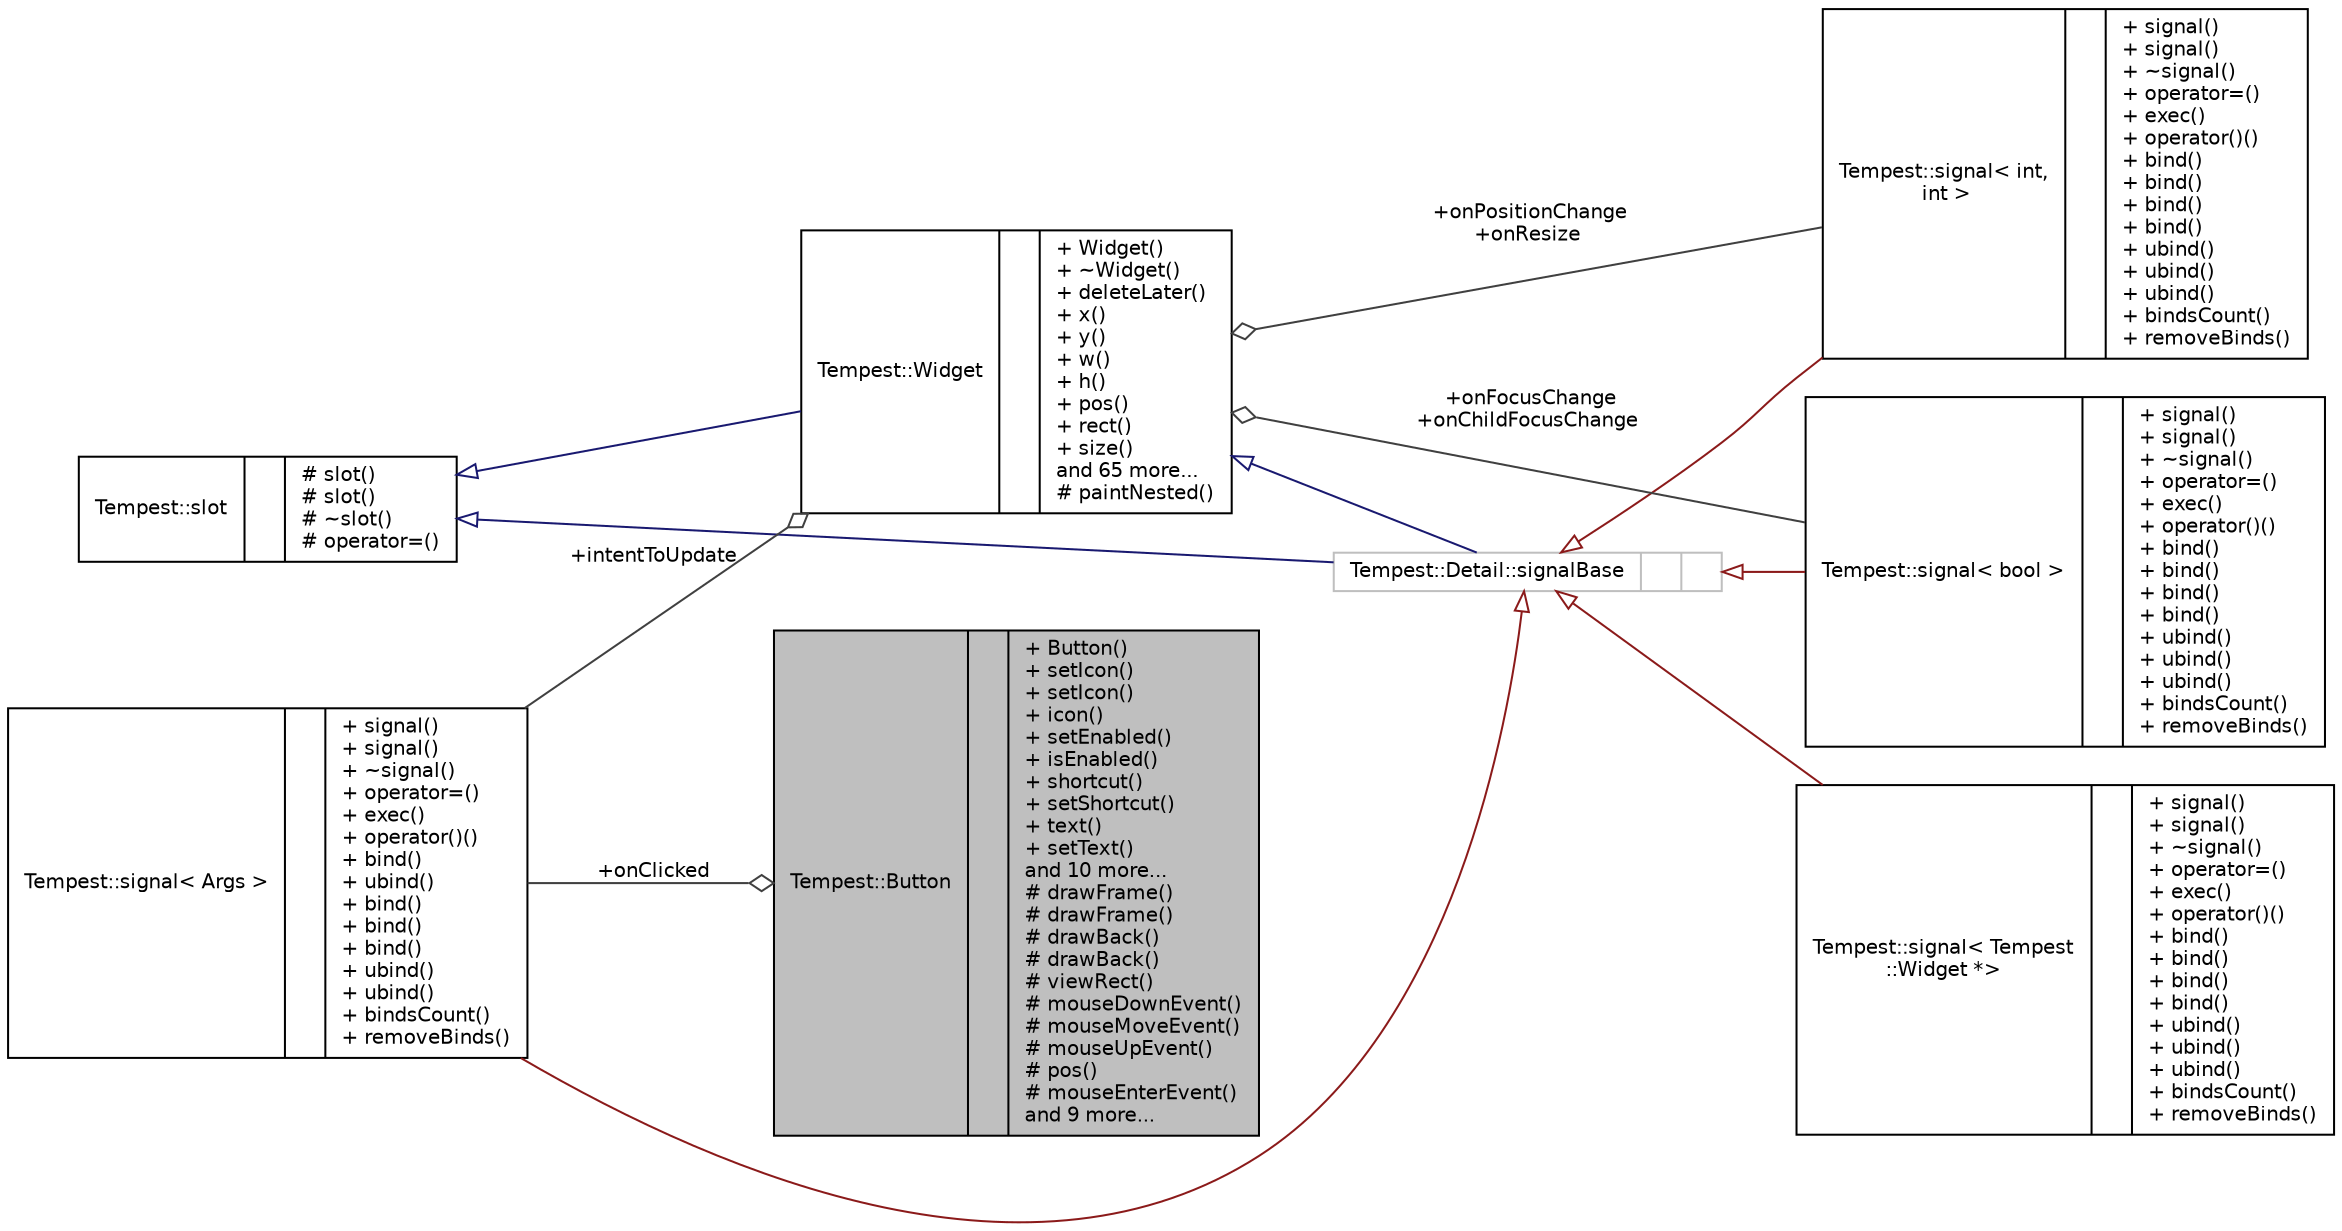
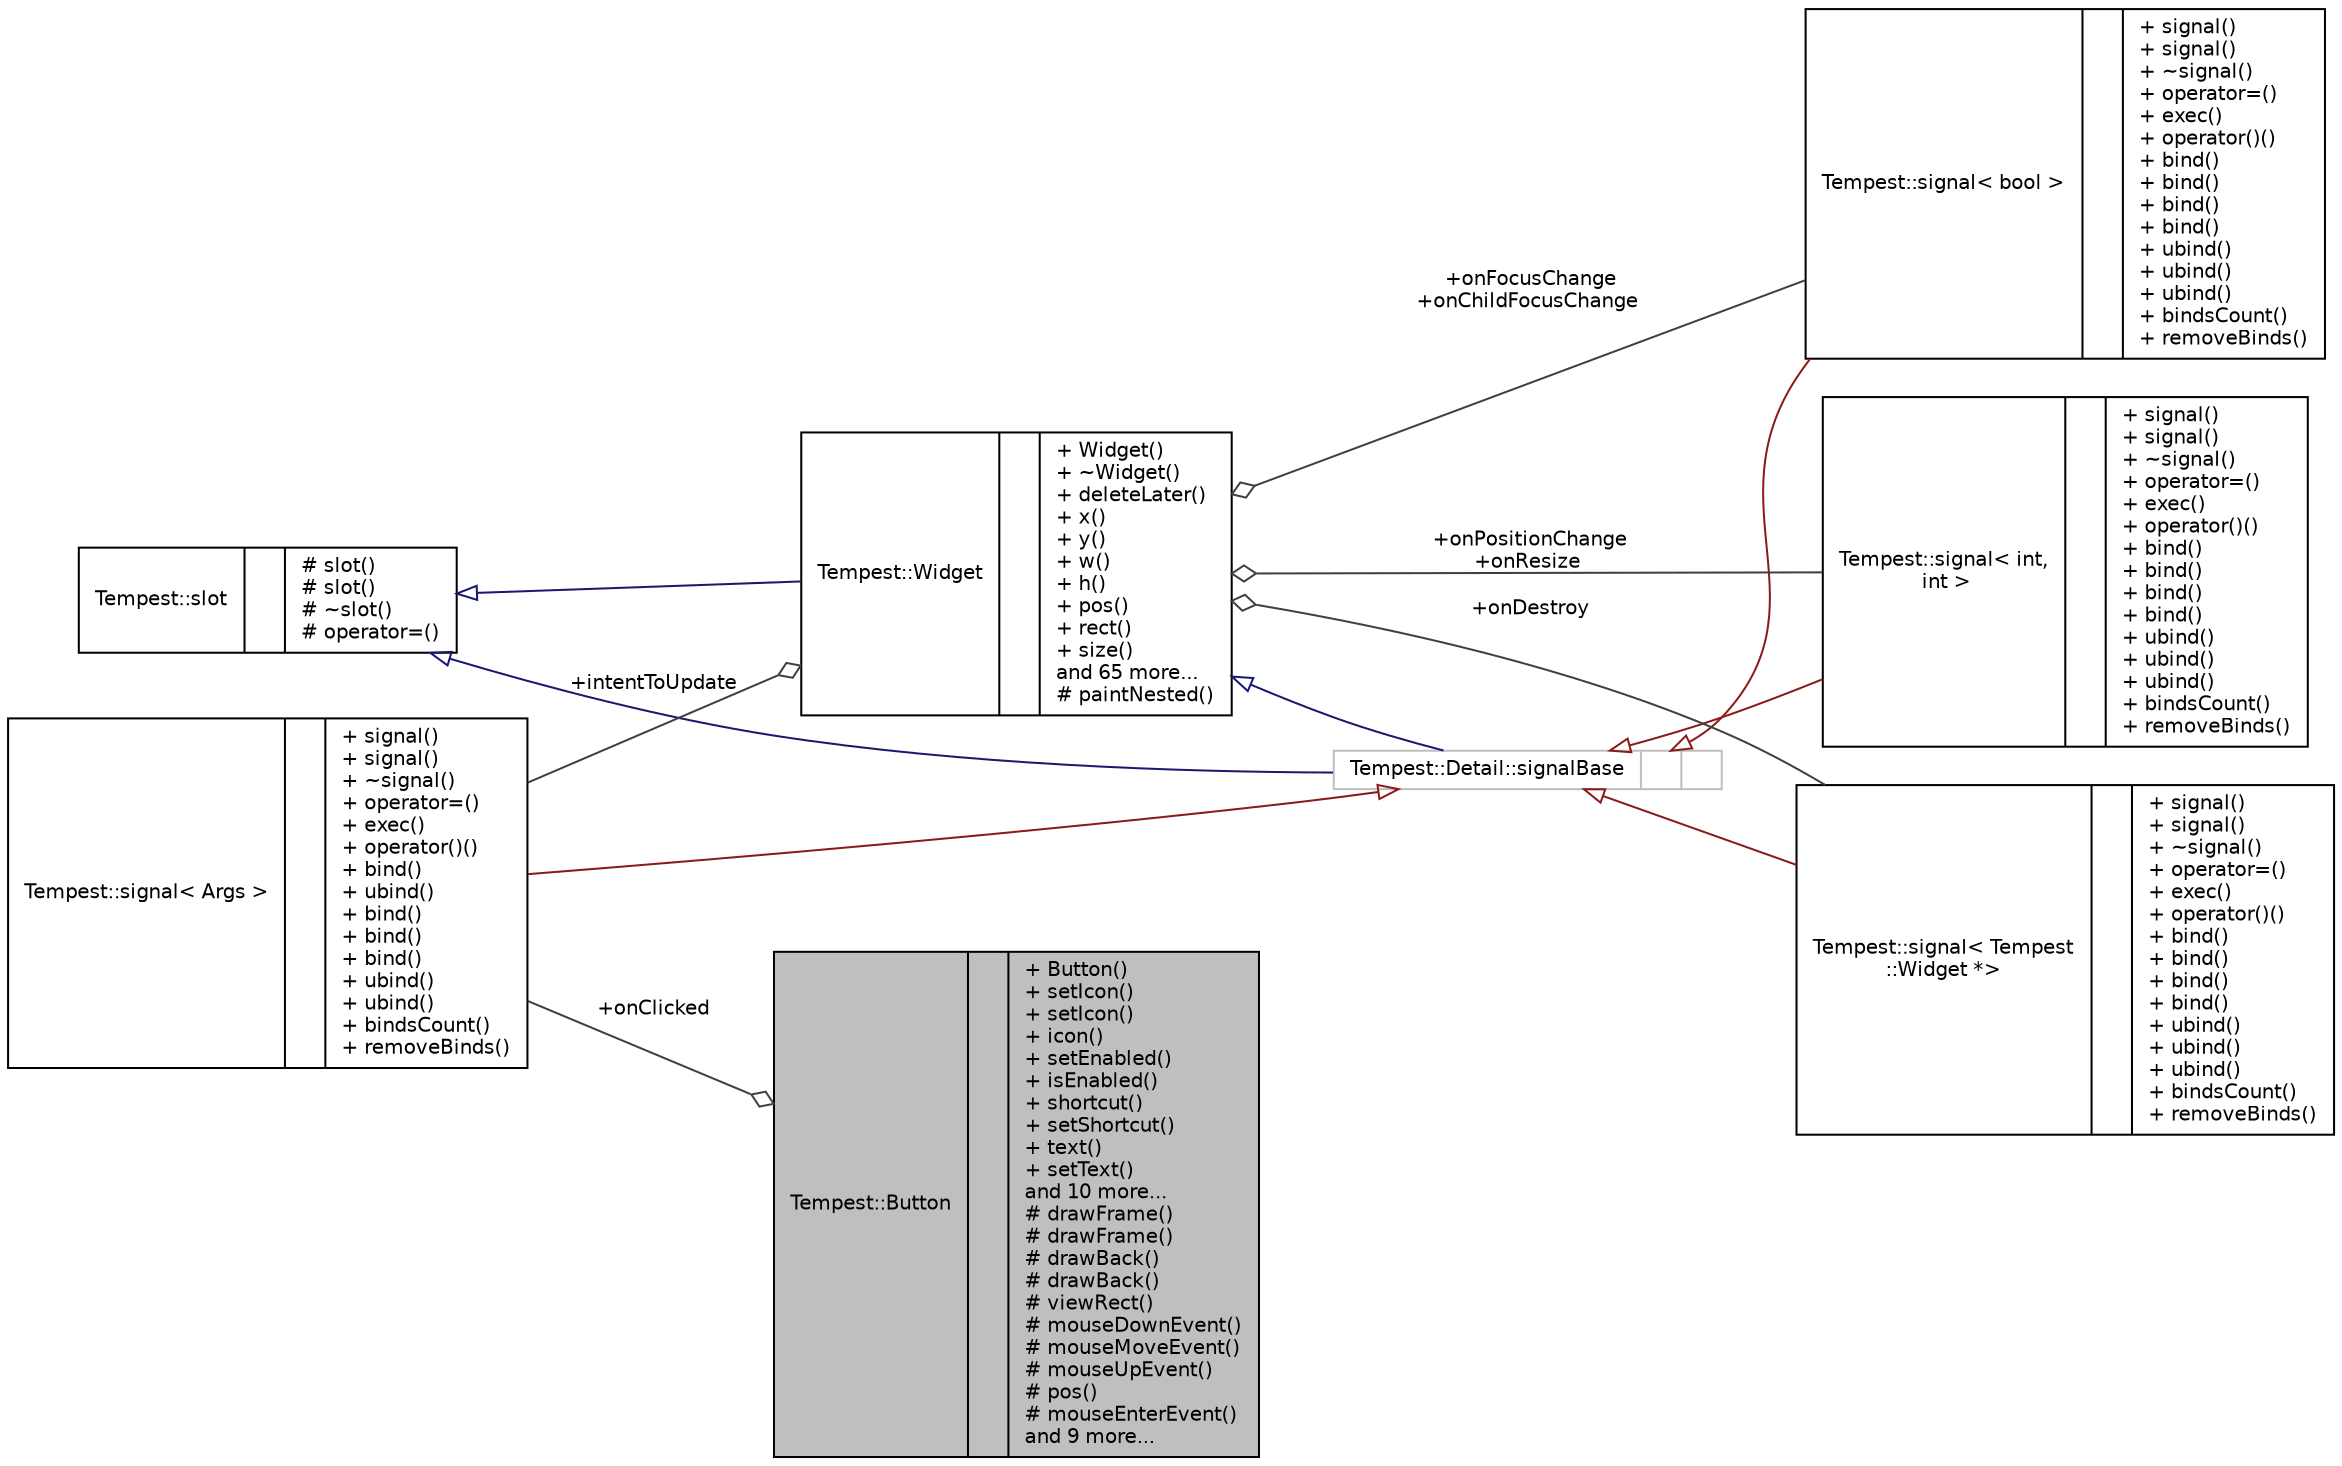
none -> (1549, 671)
